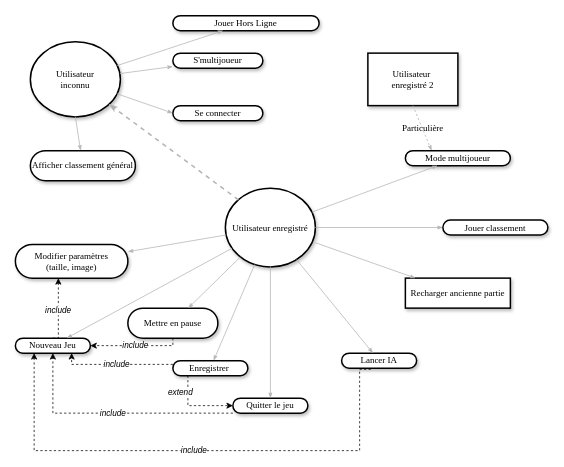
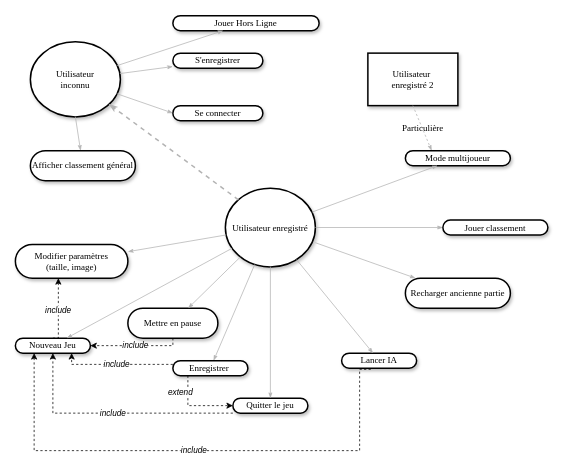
(218, 60) -> (218, 60)
(458, 293) -> (458, 293)
